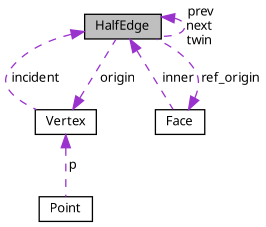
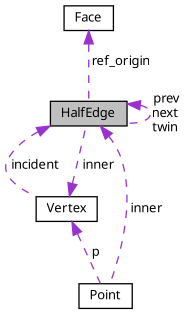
(116, 79) -> (98, 166)
(155, 80) -> (127, 209)
